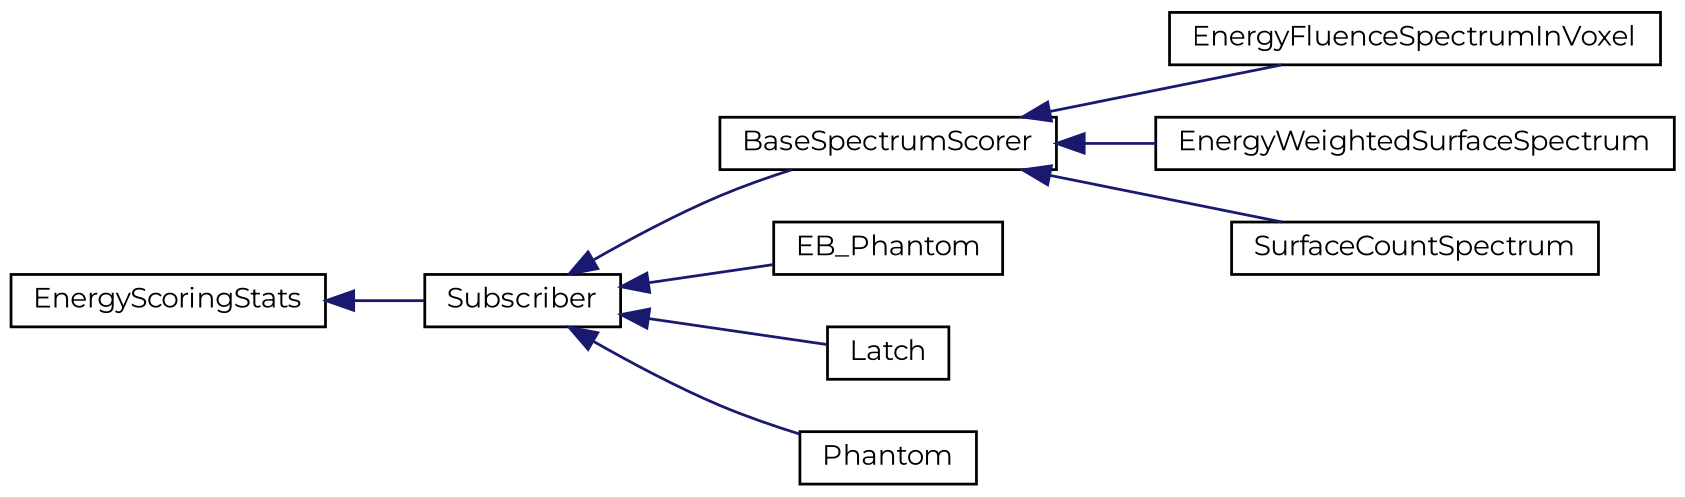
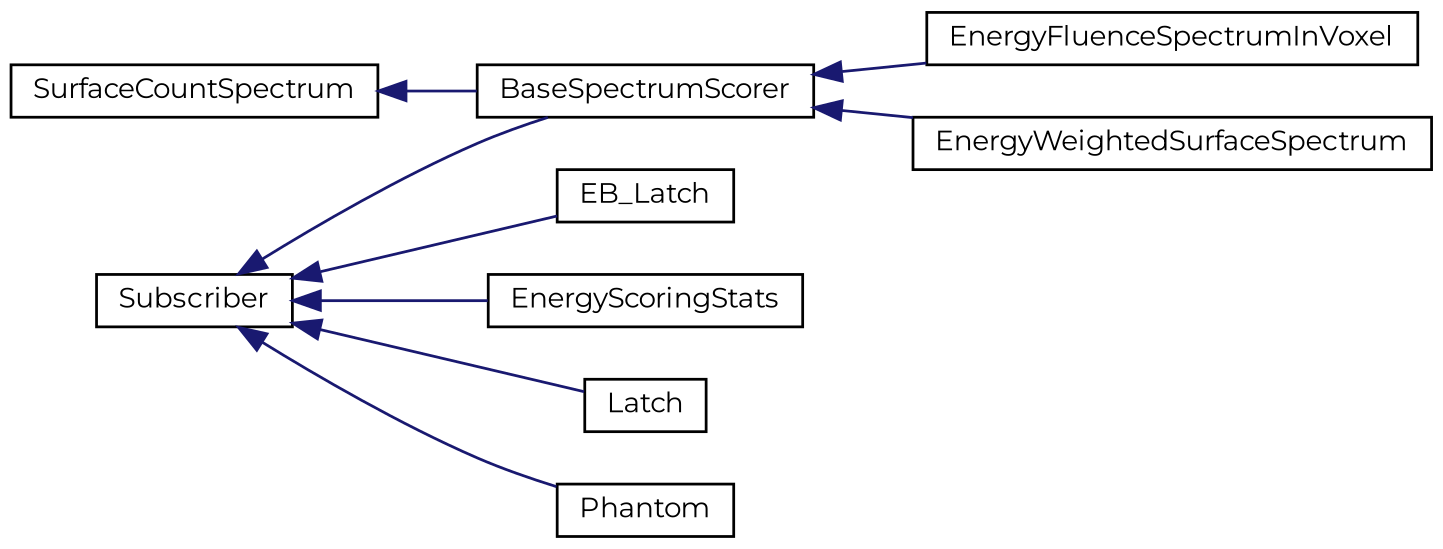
(1166, 199) -> (441, 91)
(888, 248) -> (645, 196)
(389, 301) -> (404, 301)
